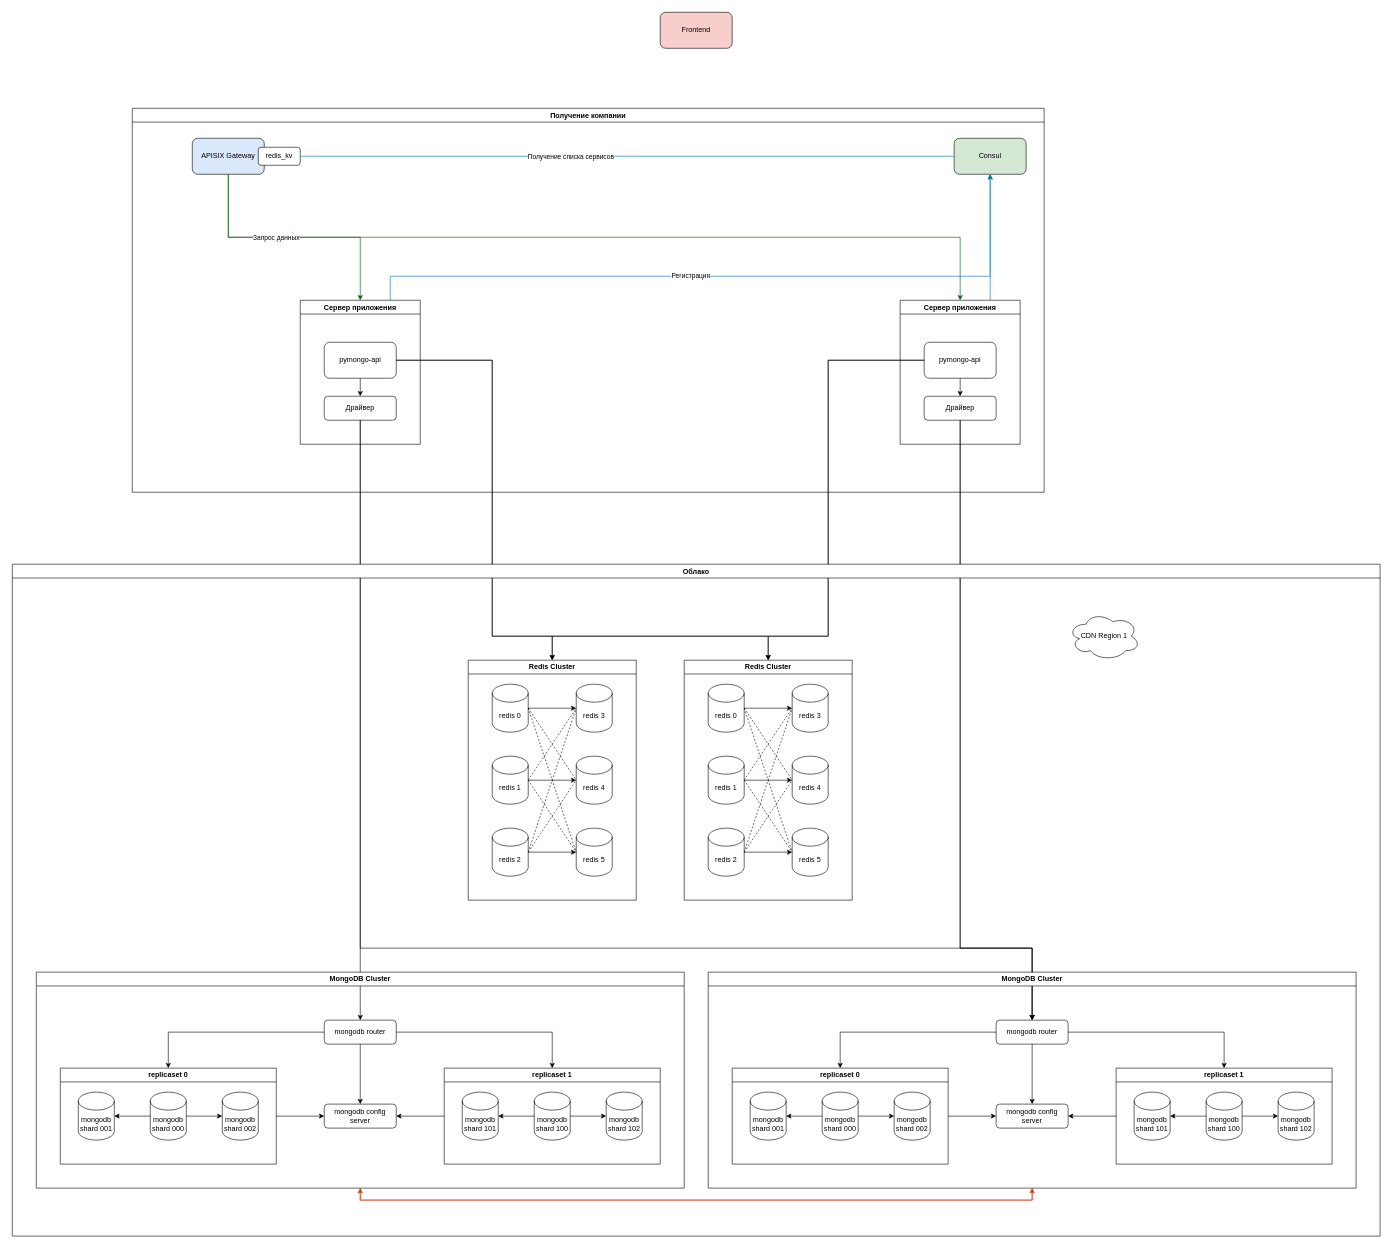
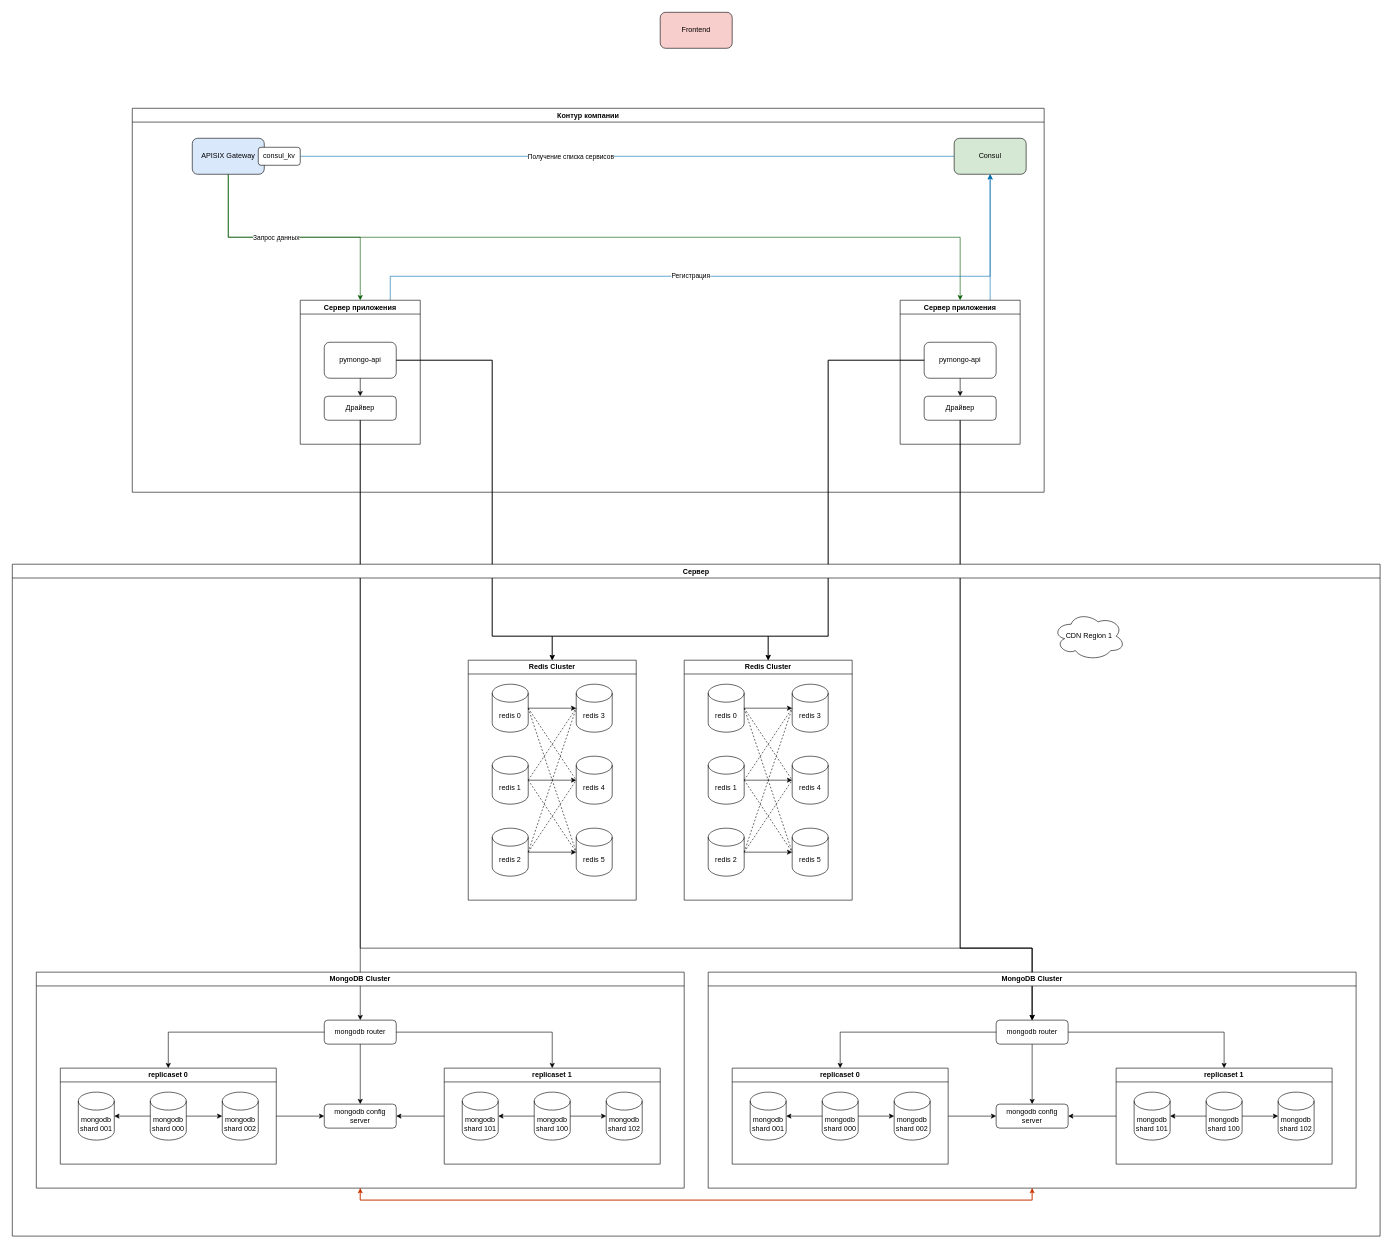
(588, 116) -> (588, 116)
(279, 156) -> (279, 156)
(696, 572) -> (696, 572)
(1104, 636) -> (1089, 636)
